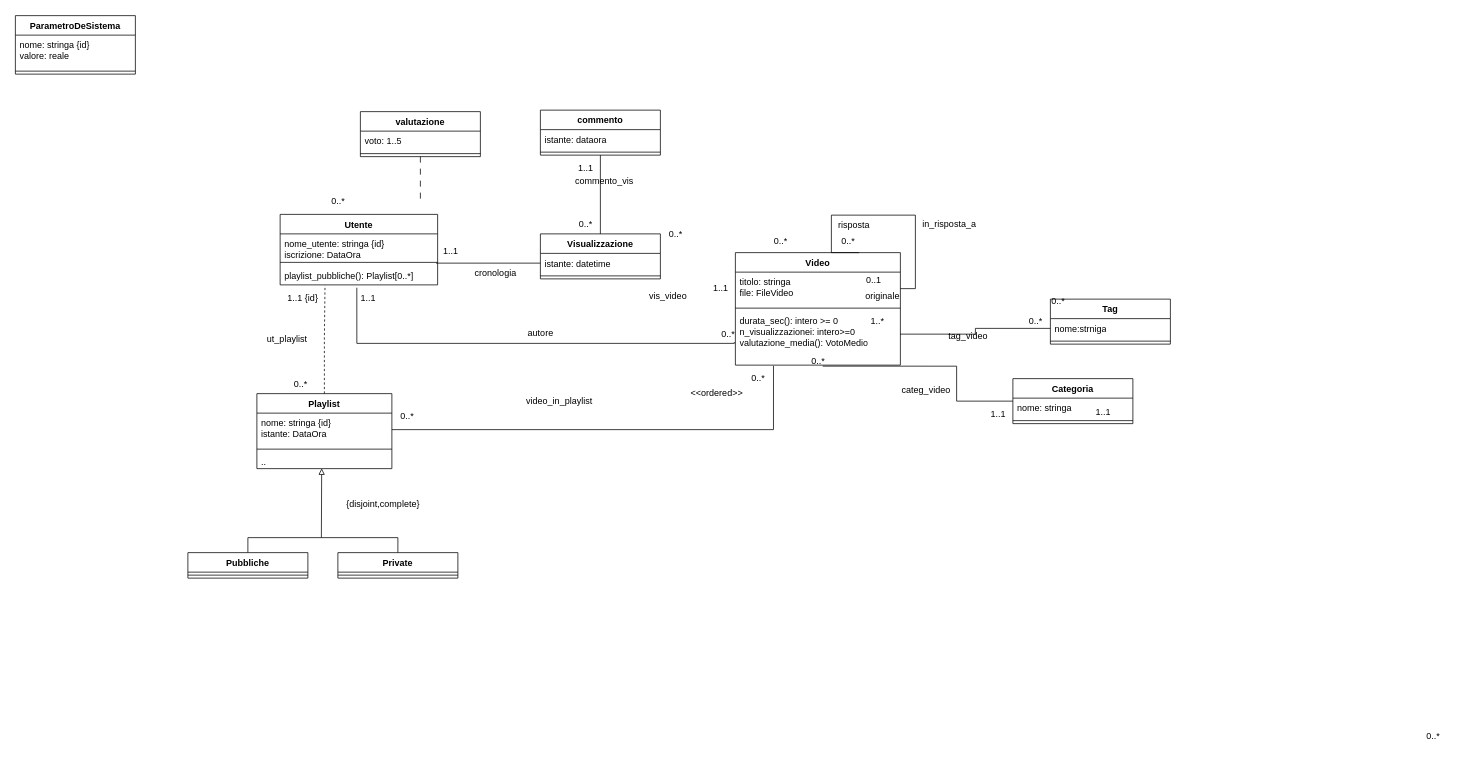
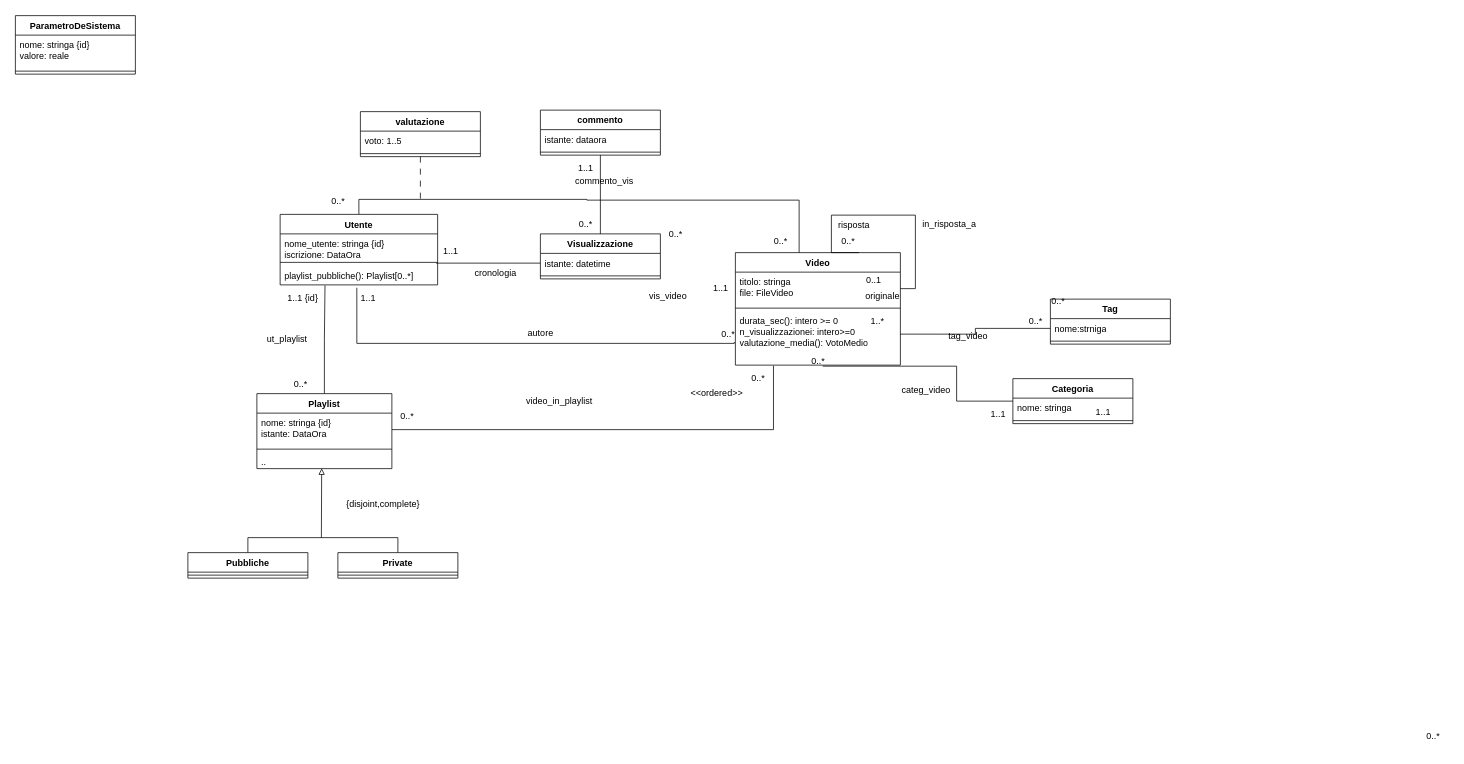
none -> (597, 200)
(324, 340) -> (324, 340)
